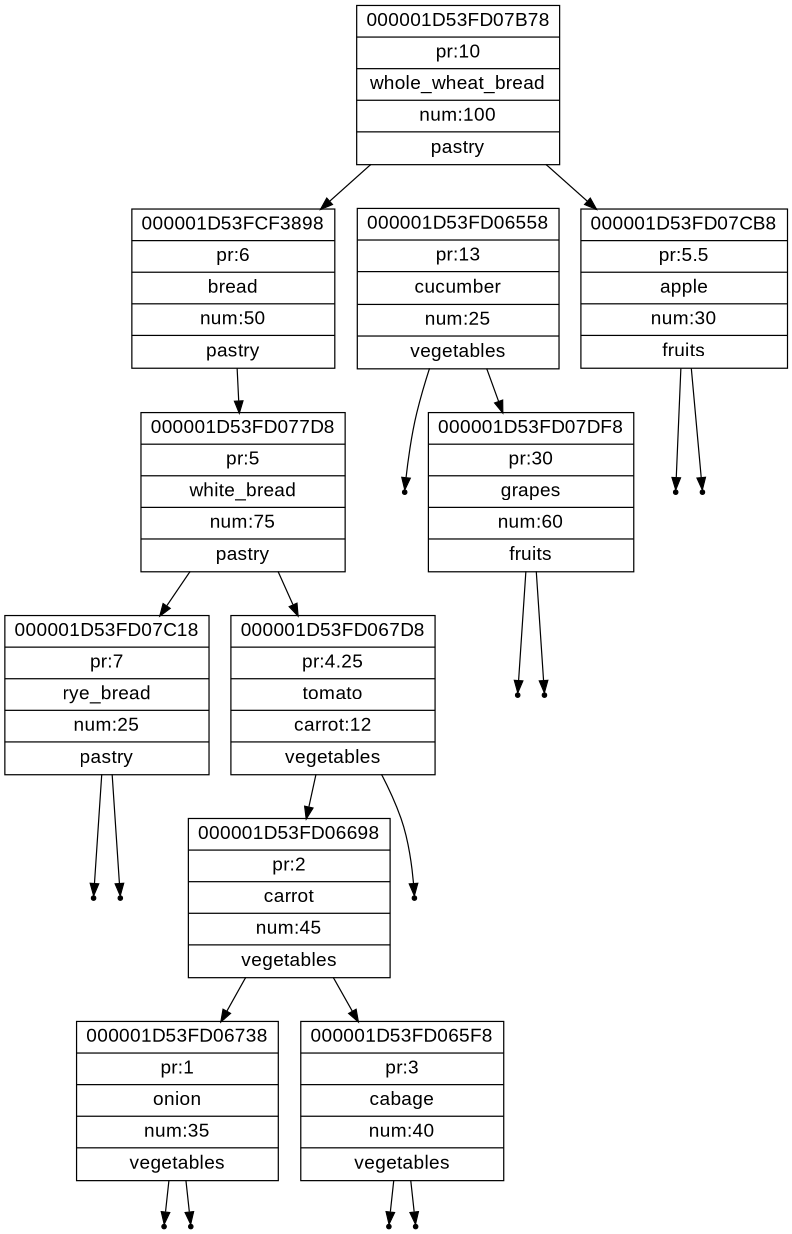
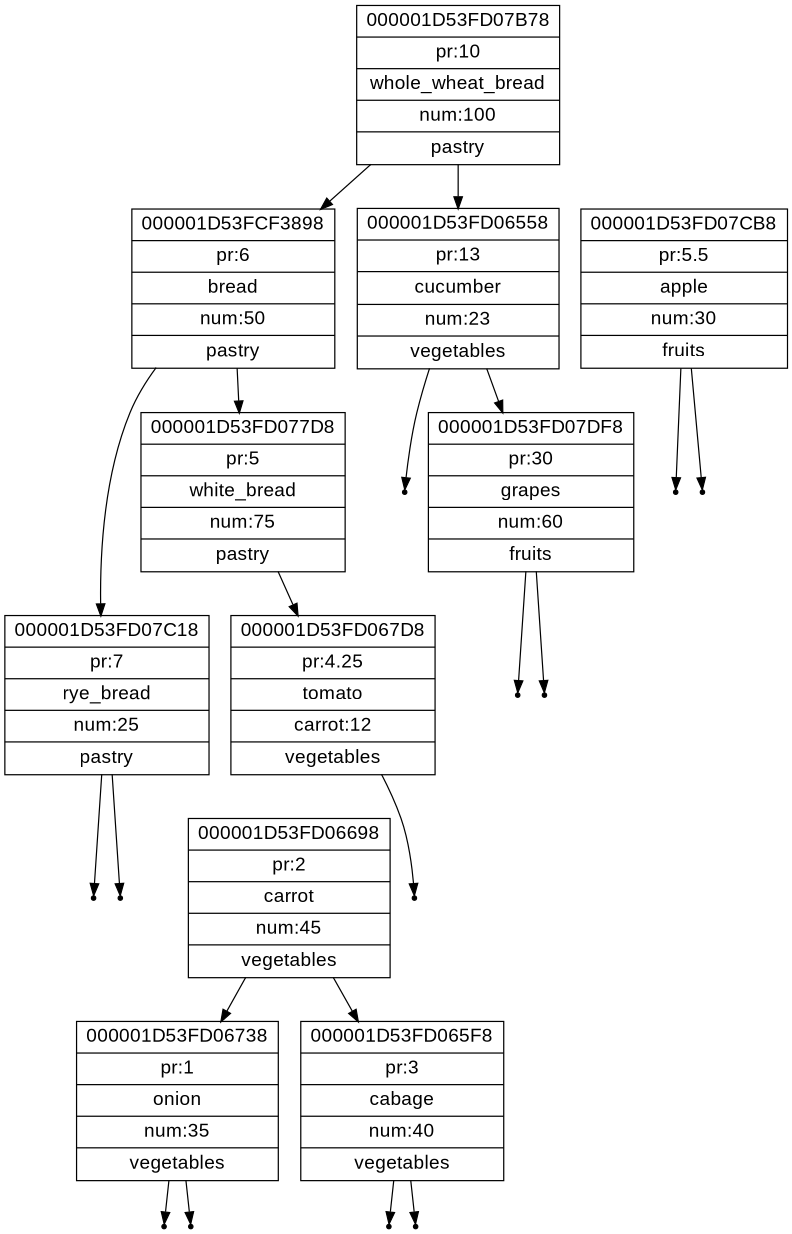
(566, 183) -> (458, 181)
(458, 319) -> (458, 319)
(178, 589) -> (110, 481)
(312, 791) -> none
